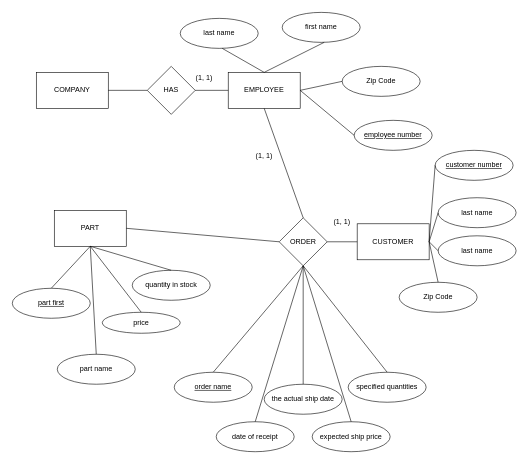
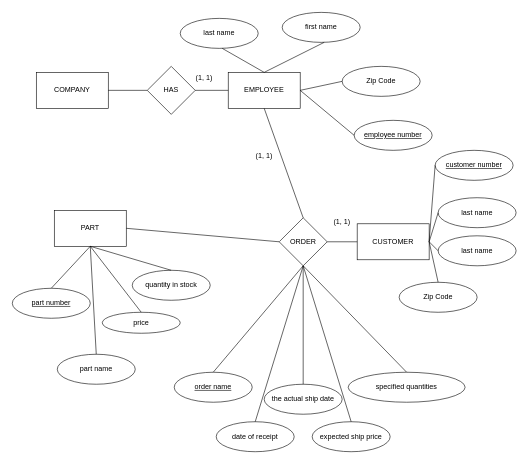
(51, 303) -> (51, 303)
(387, 387) -> (407, 387)
